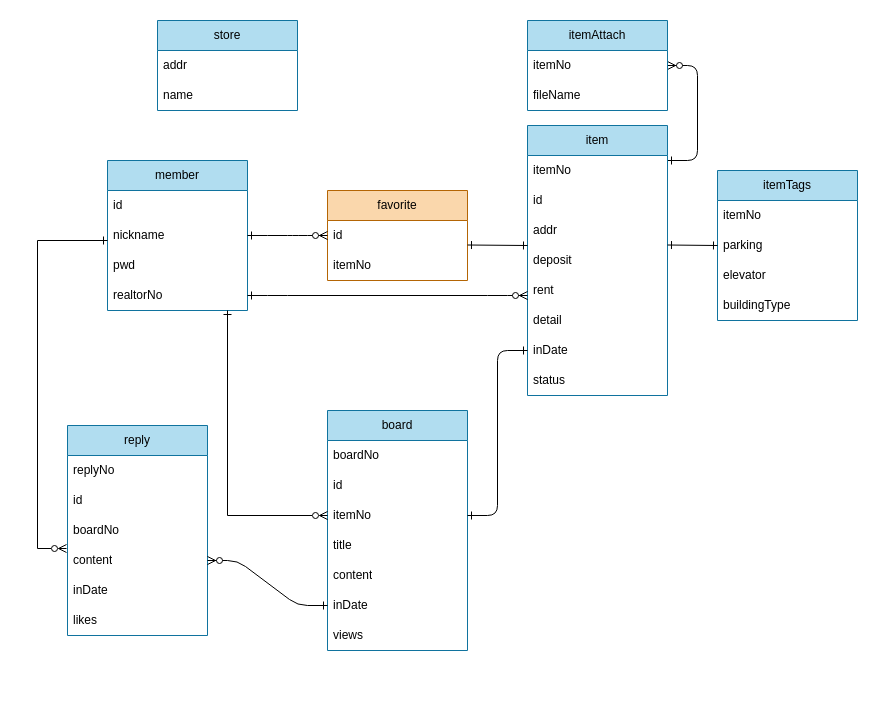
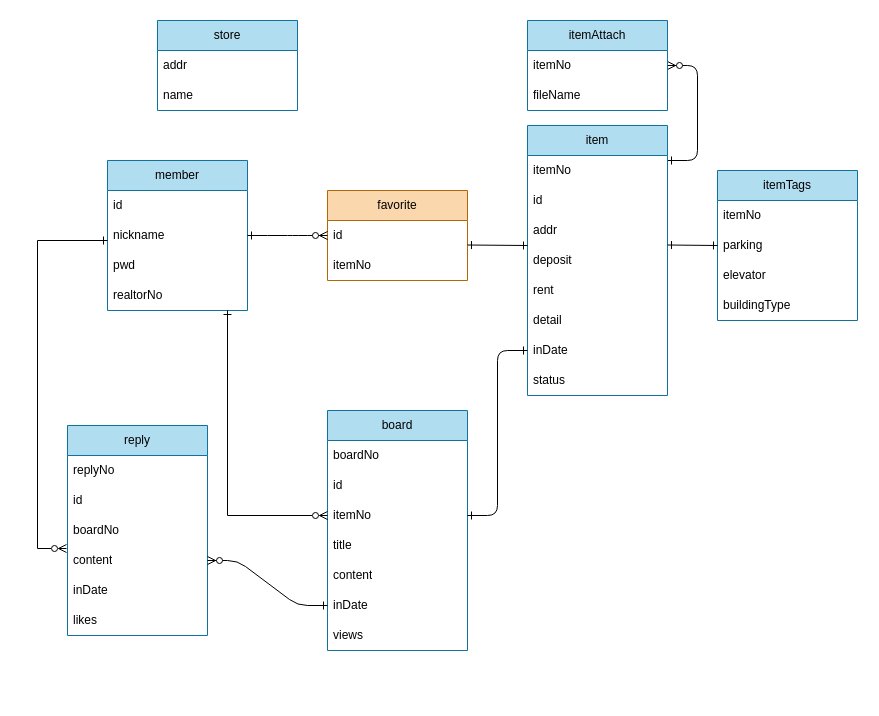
(387, 296) -> none
